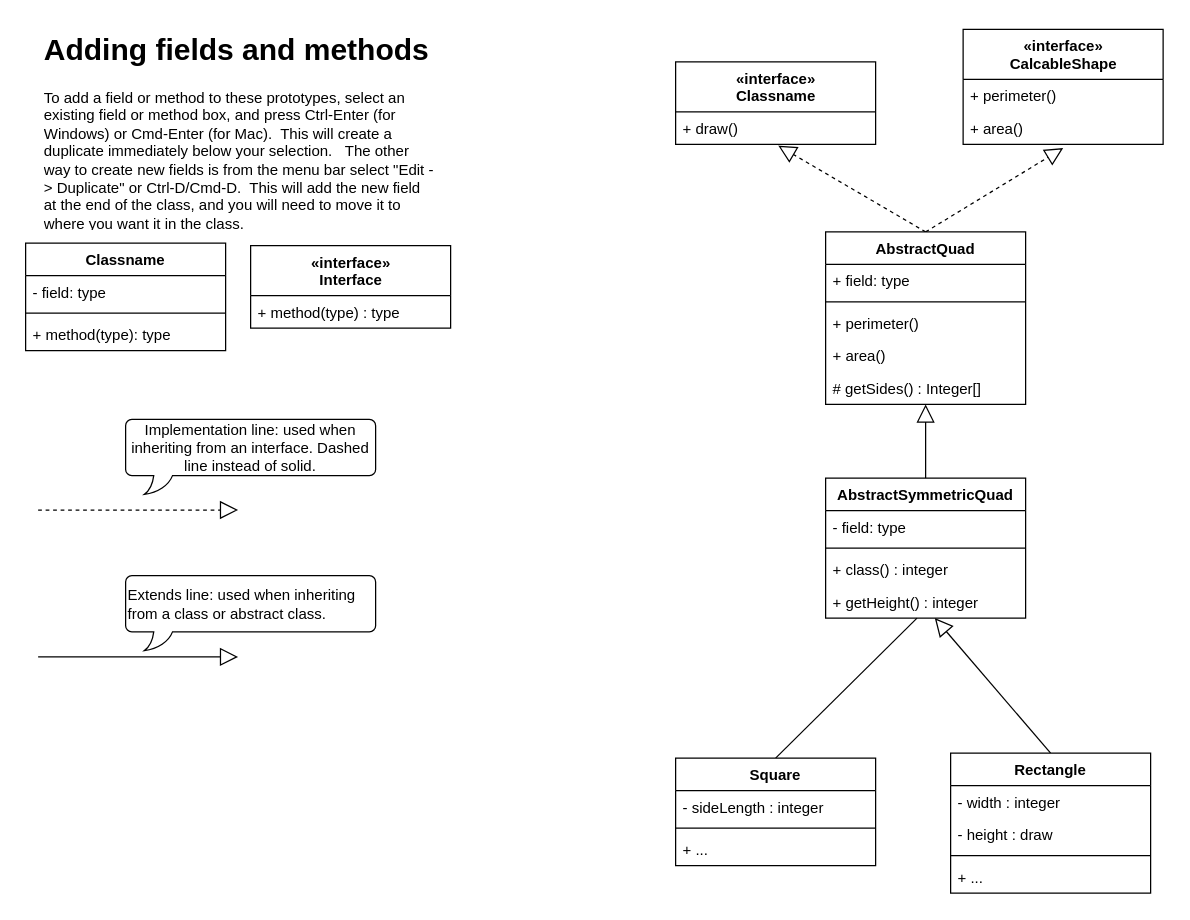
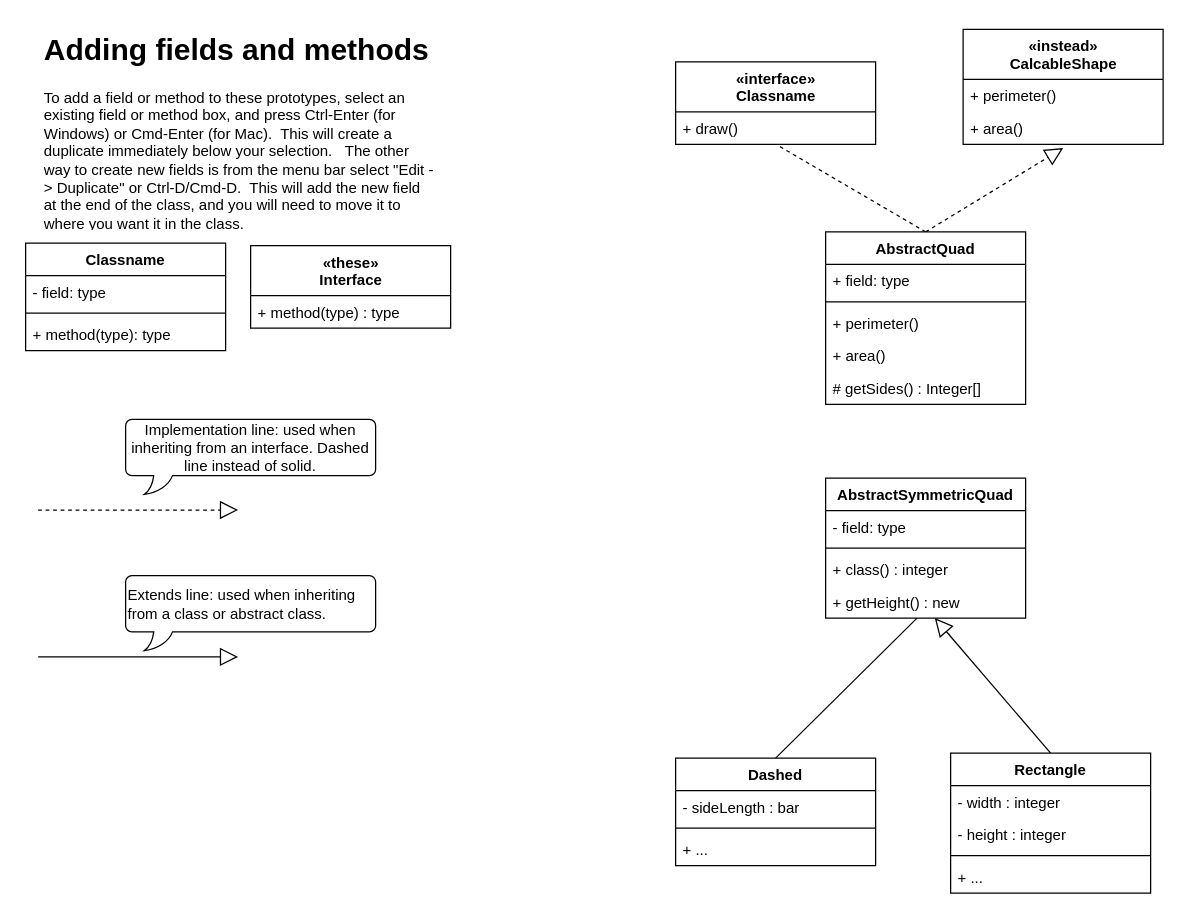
(1064, 56) -> (1064, 56)
(794, 155) -> (788, 151)
(351, 272) -> (351, 272)
(926, 450) -> none
(917, 603) -> (903, 603)
(775, 775) -> (775, 775)
(763, 808) -> (748, 808)
(1011, 835) -> (1021, 835)
